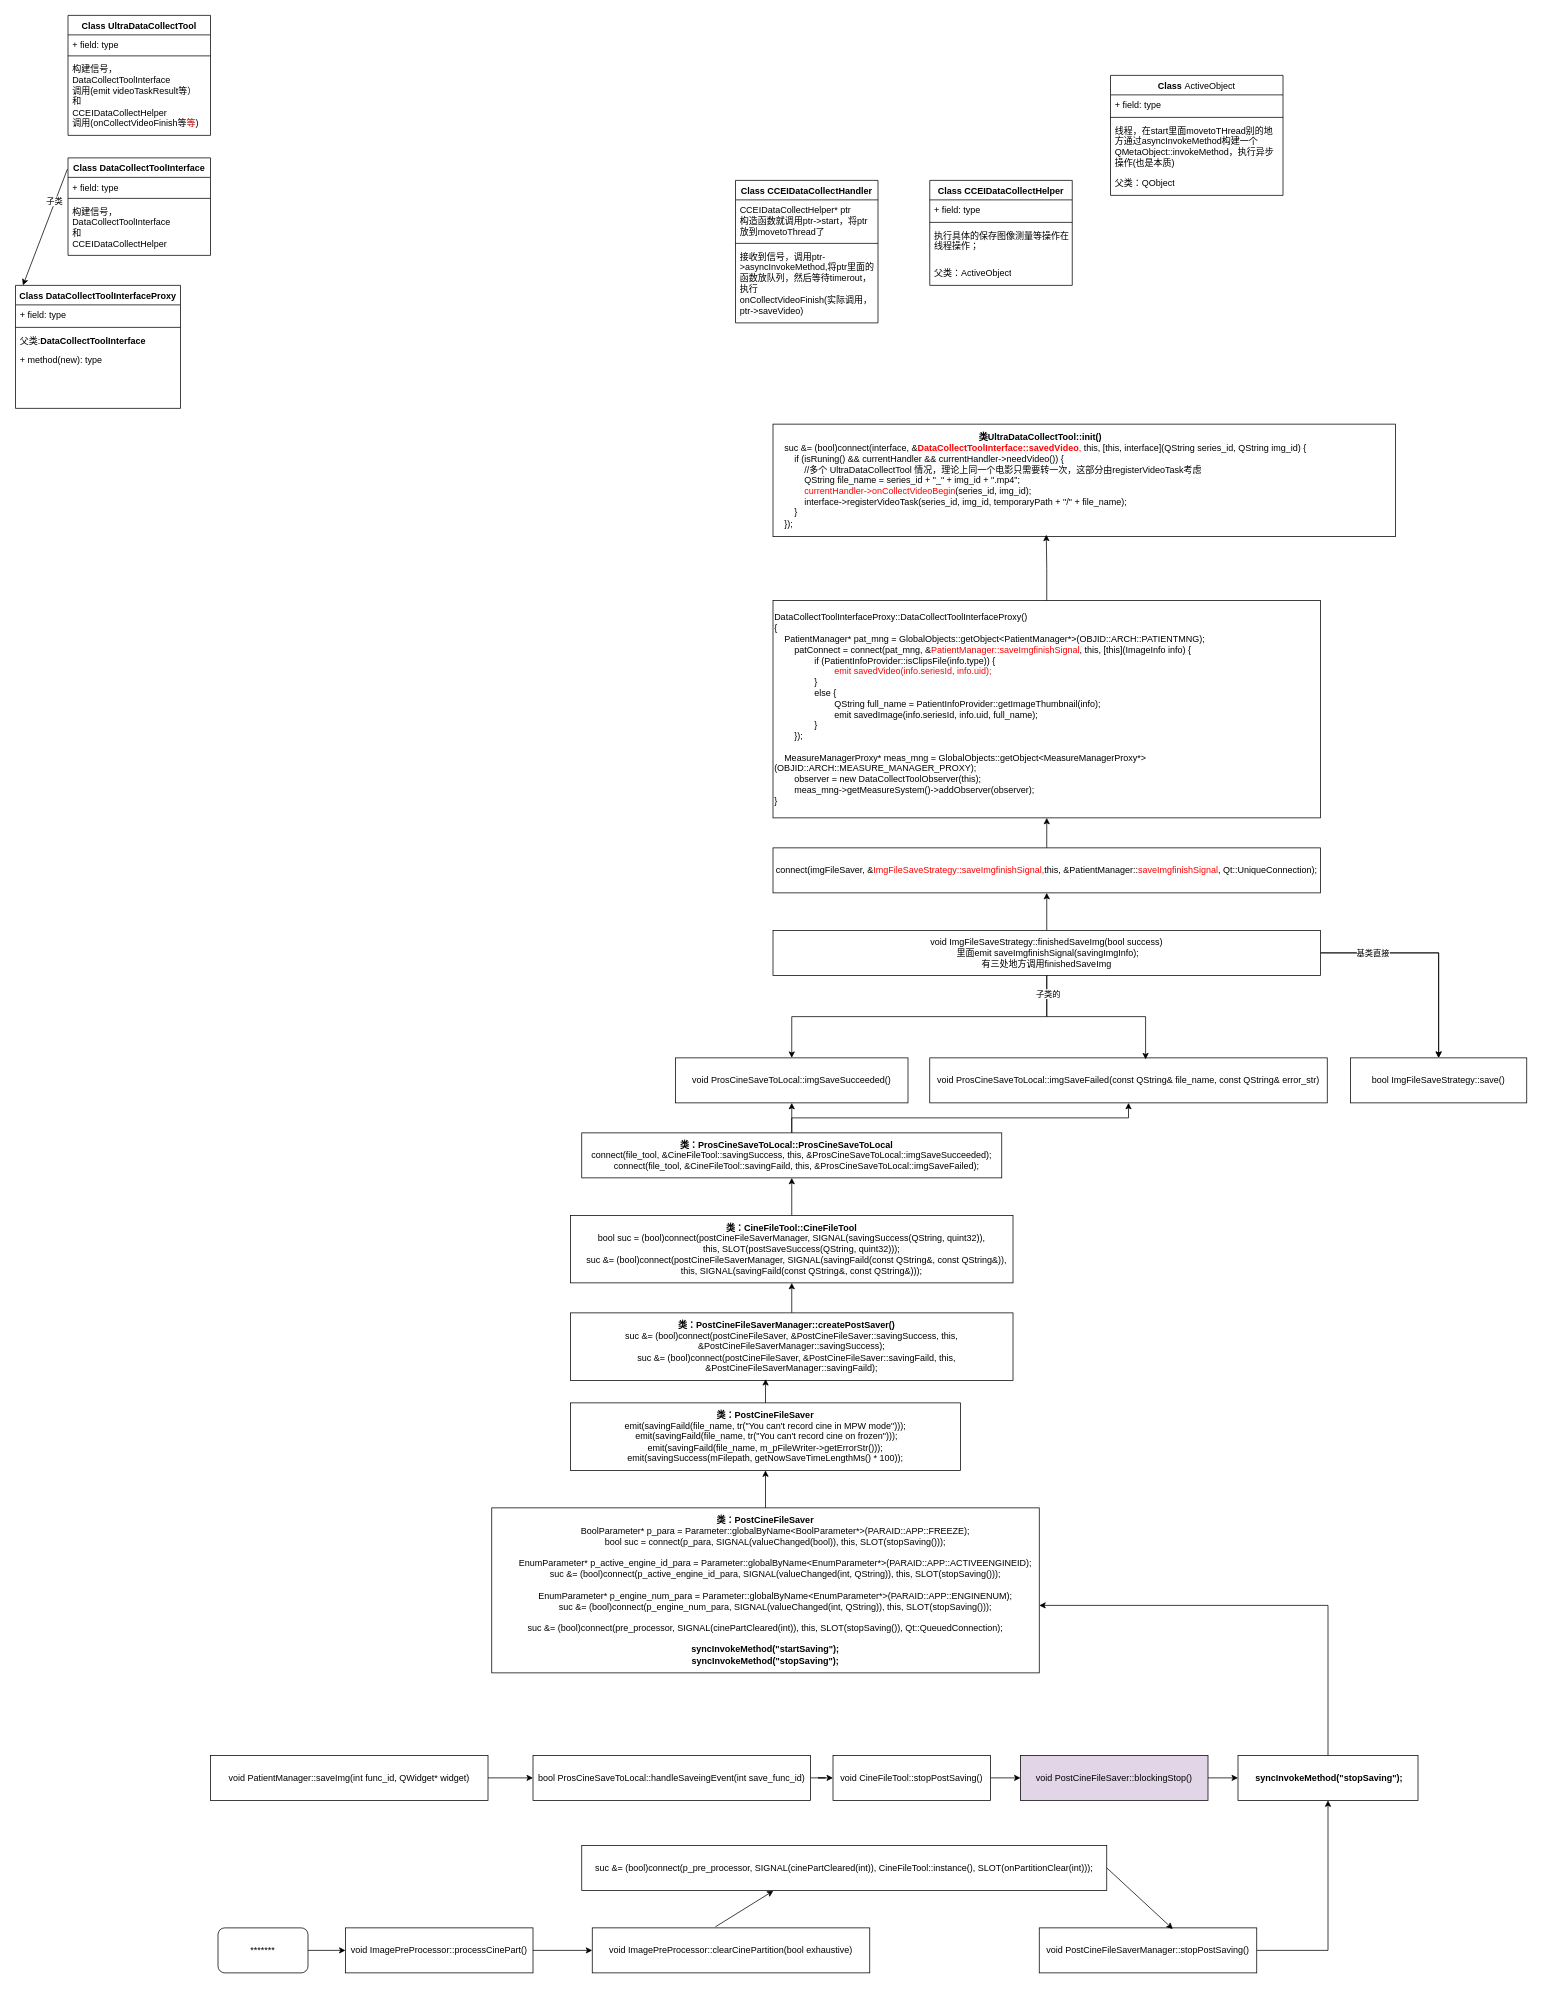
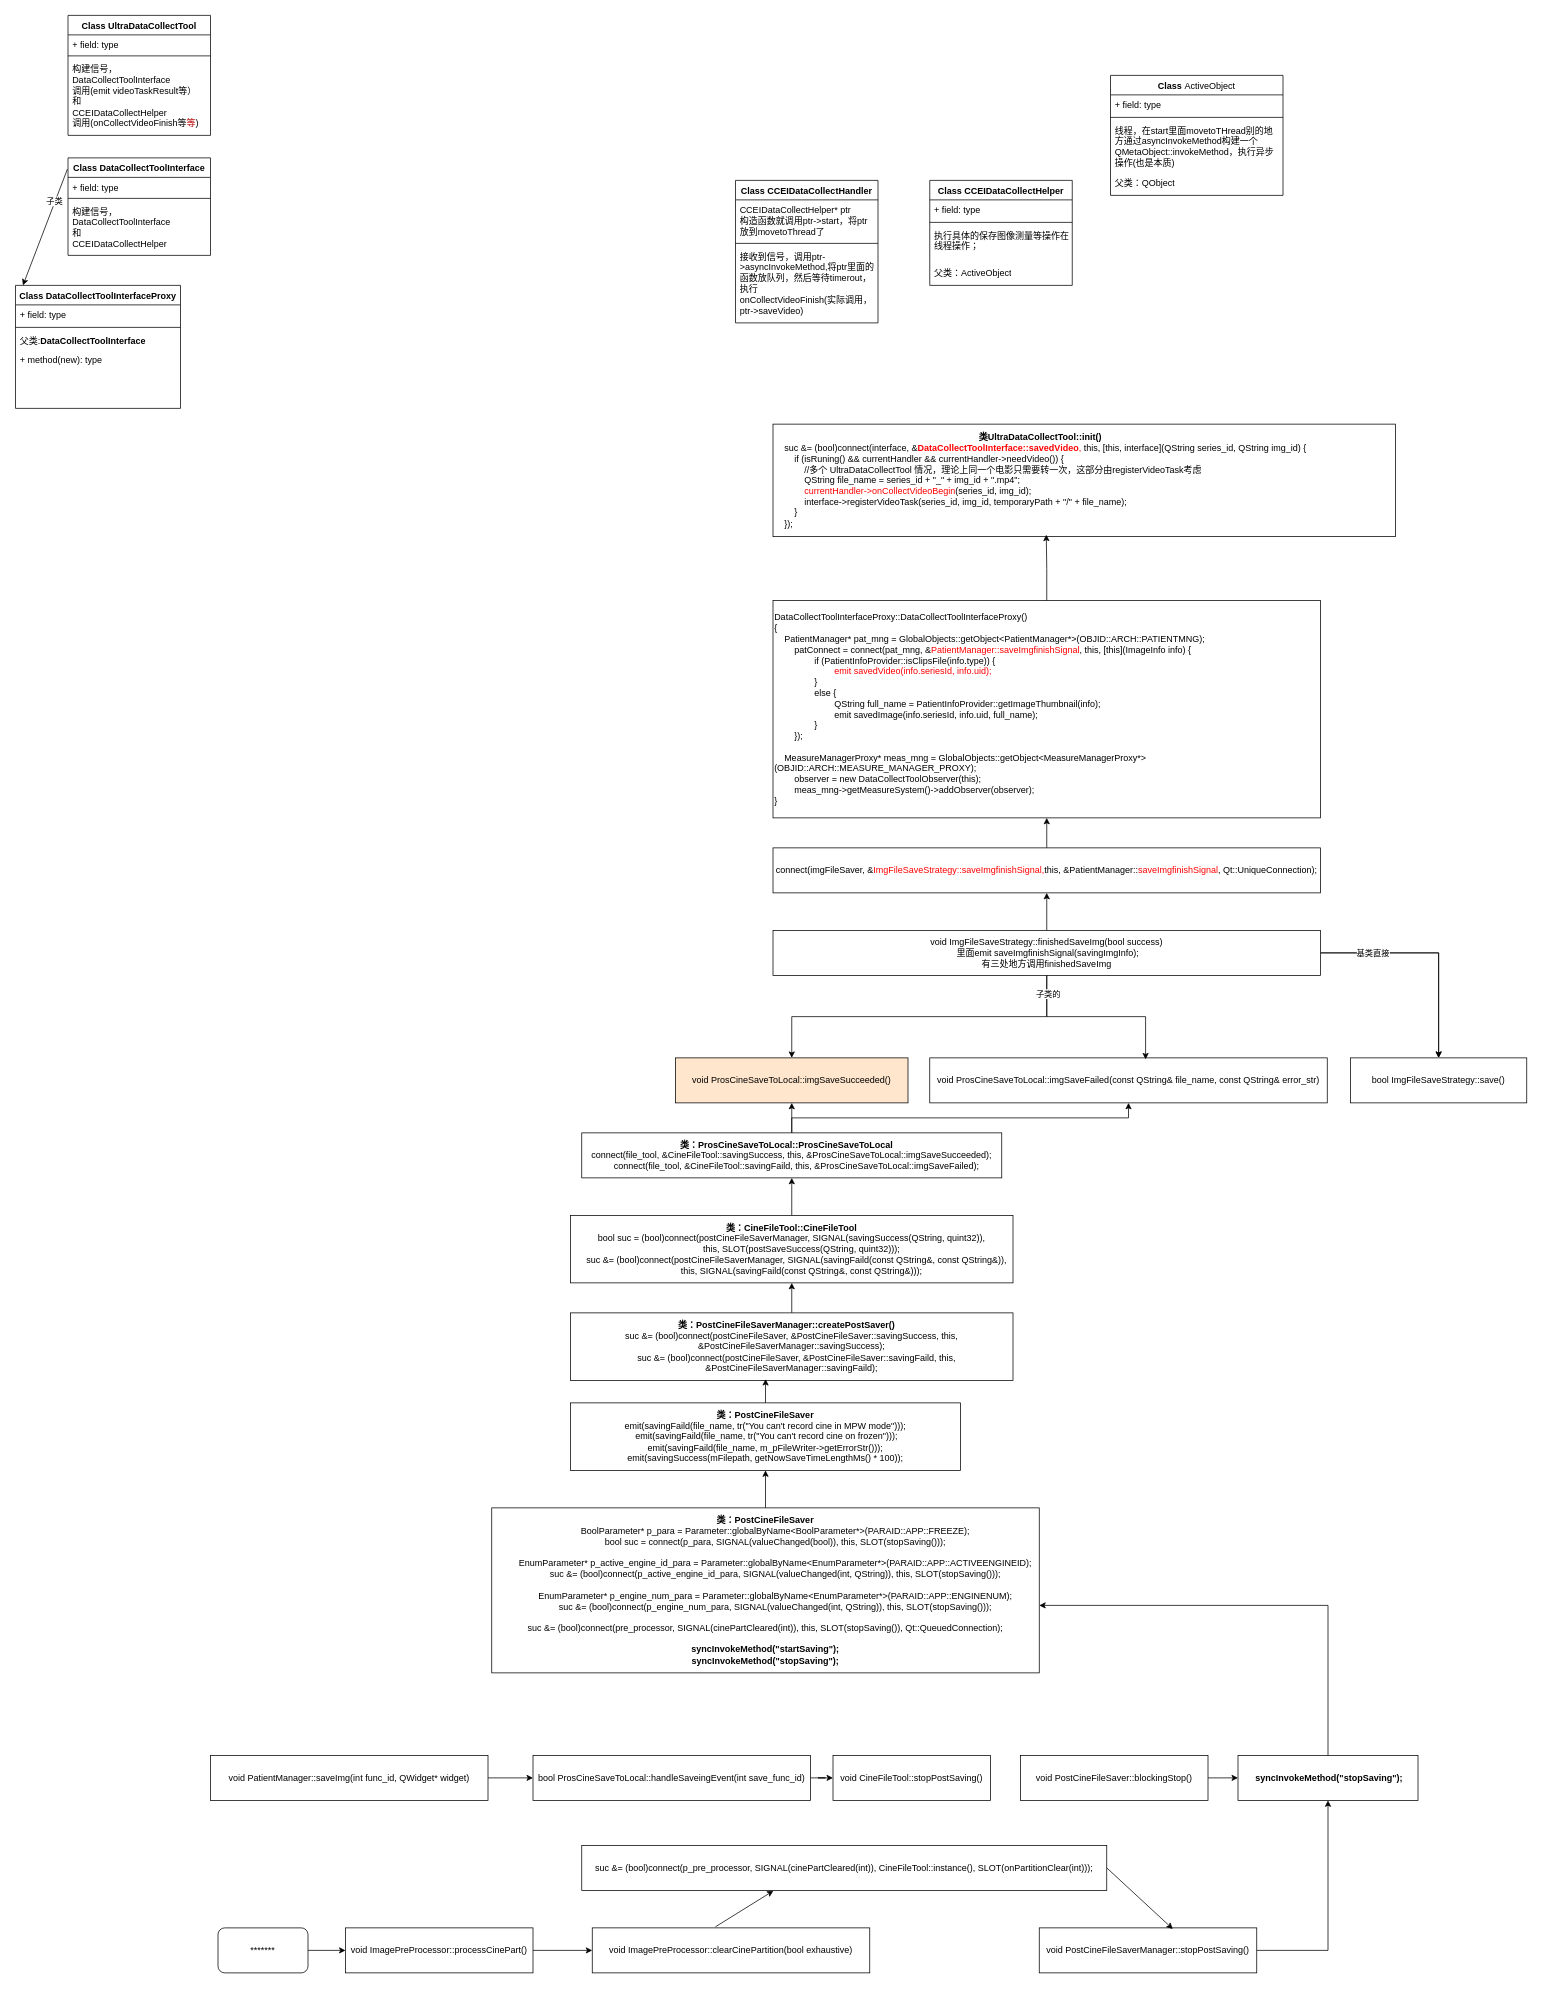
(792, 1080) -> (792, 1080)
(1014, 1778) -> none
(1114, 1778) -> (1114, 1778)
